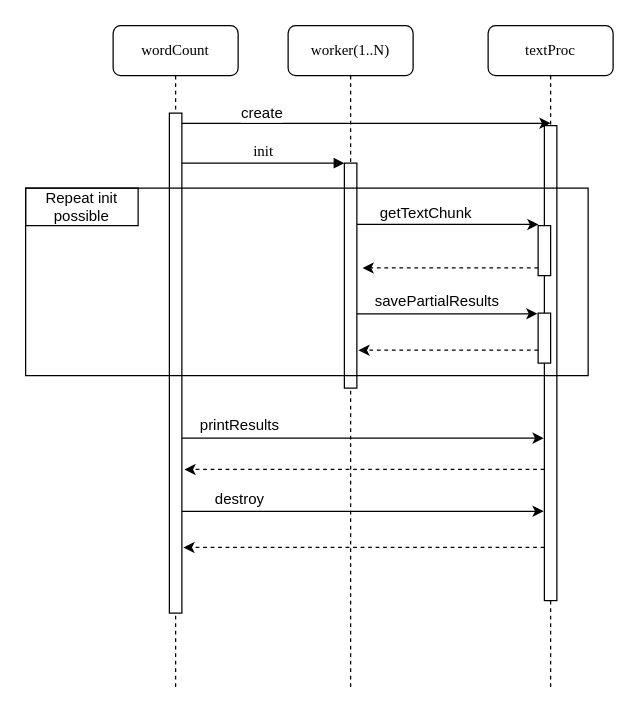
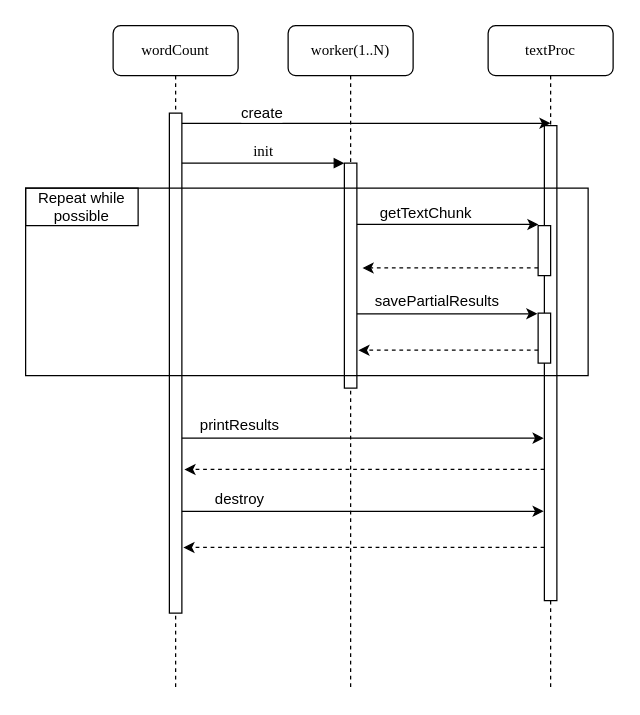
(82, 207) -> (82, 207)
